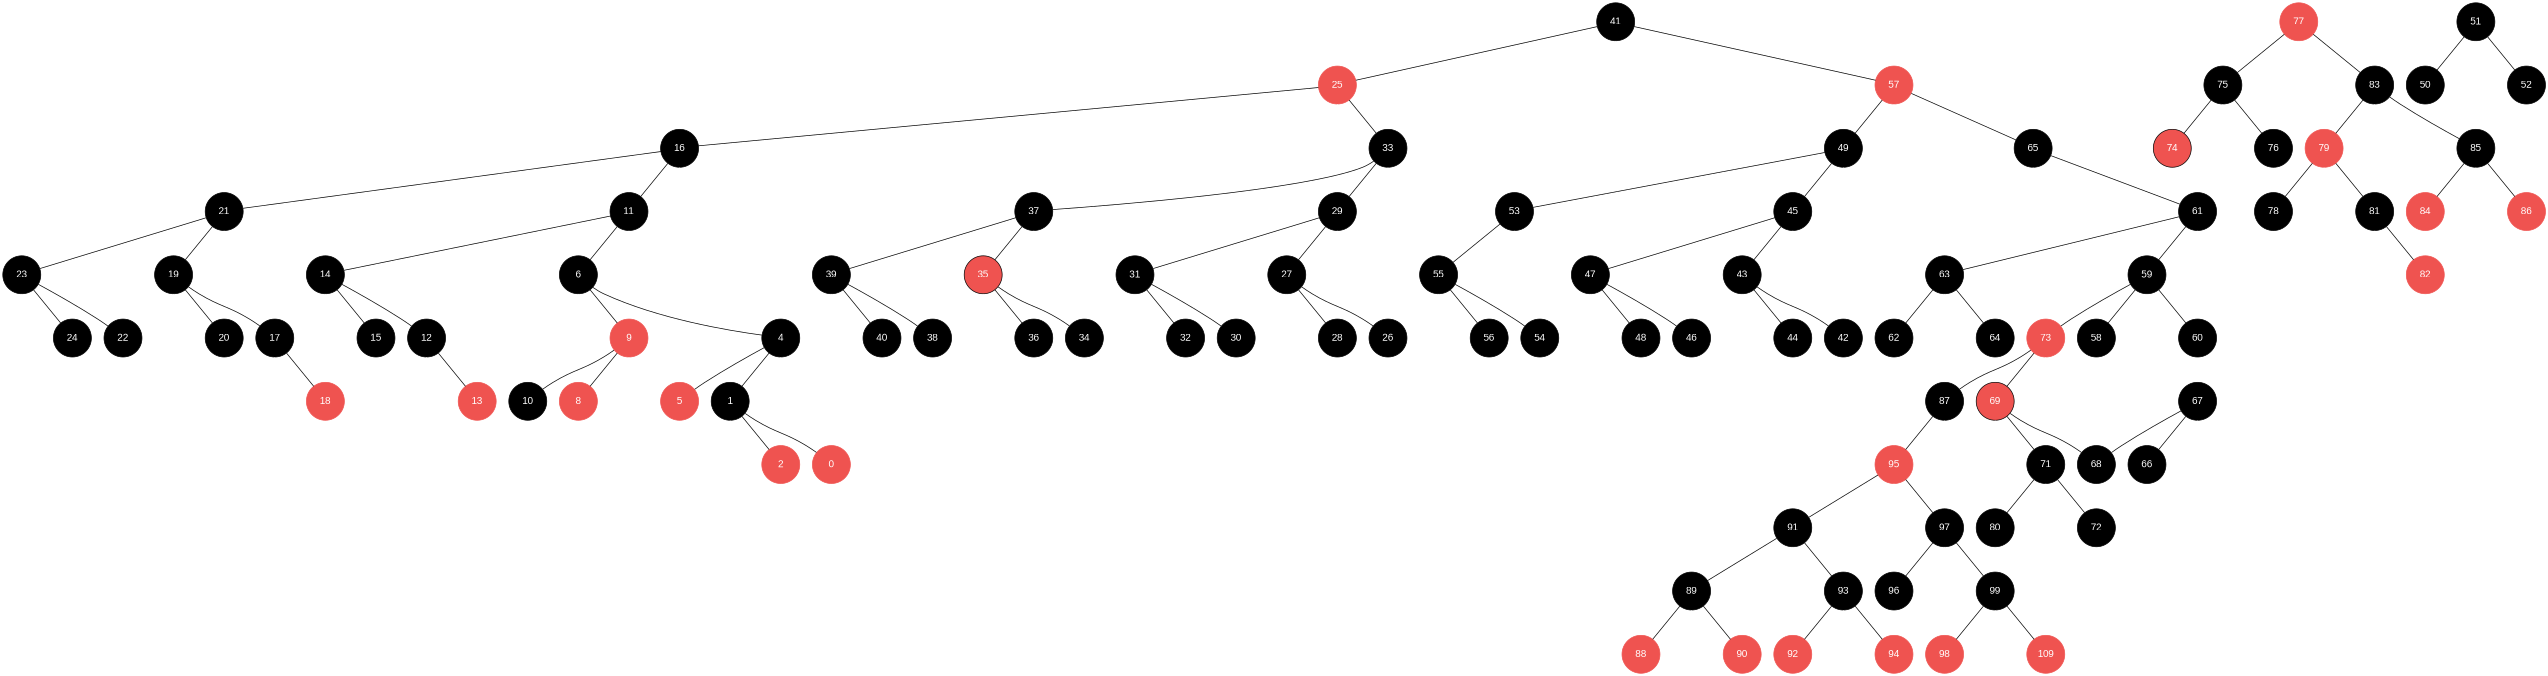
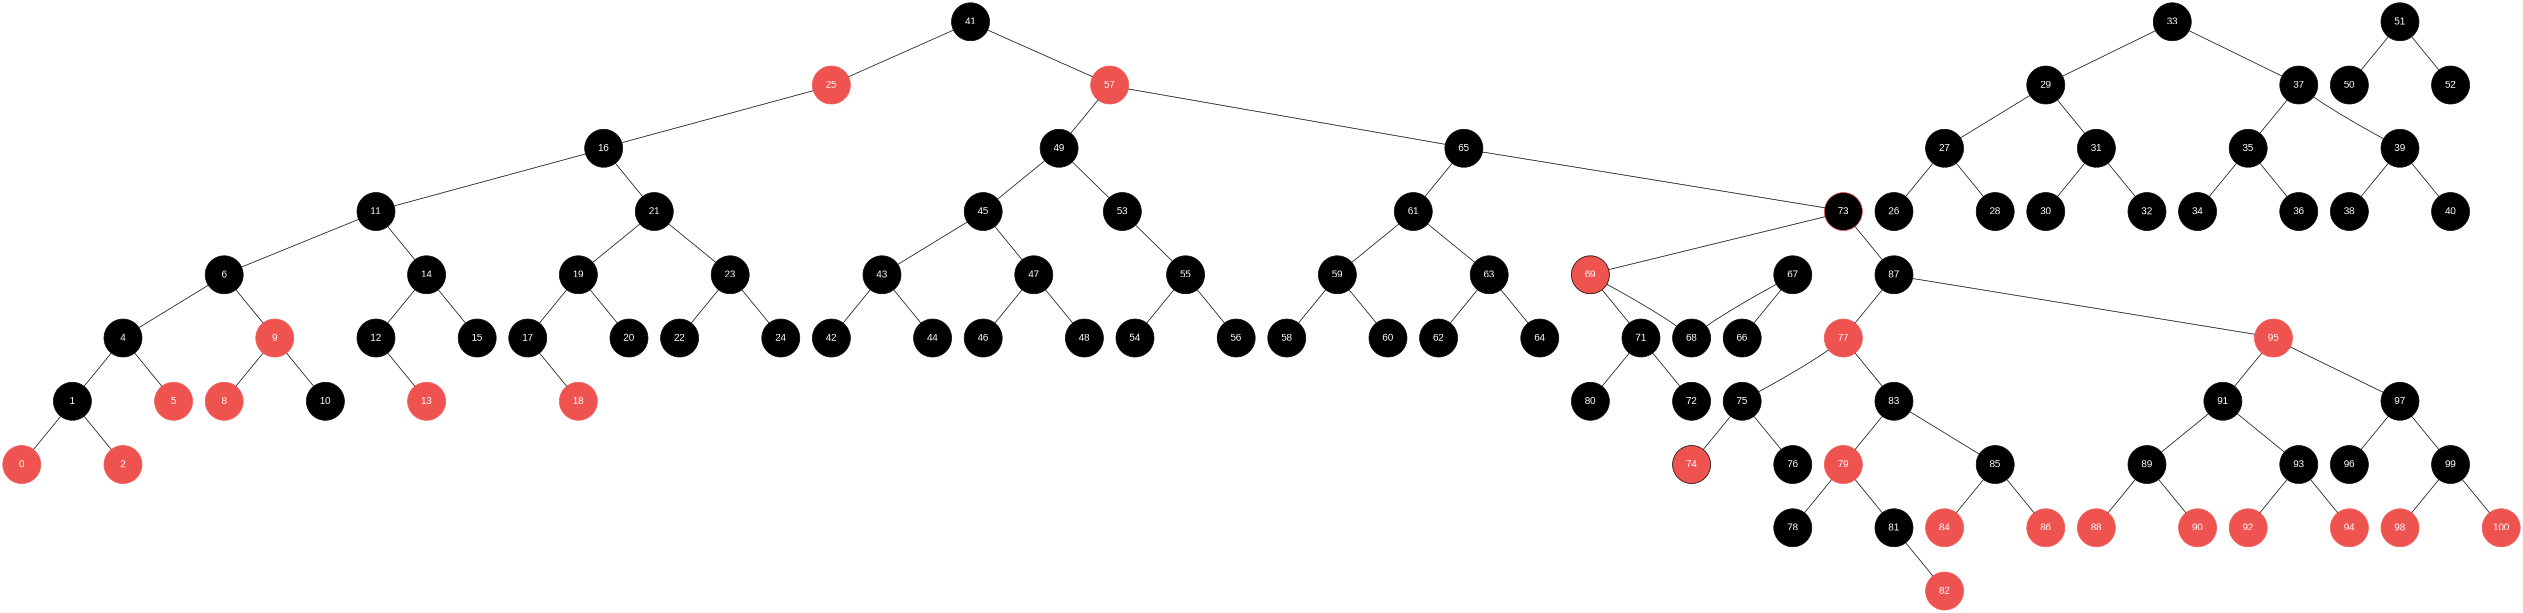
(1363, 117) -> none
(983, 275) -> (2248, 148)
(2095, 304) -> (1654, 180)
none -> (1869, 306)
(2046, 338) -> (1843, 212)
(2046, 654) -> (2501, 528)
